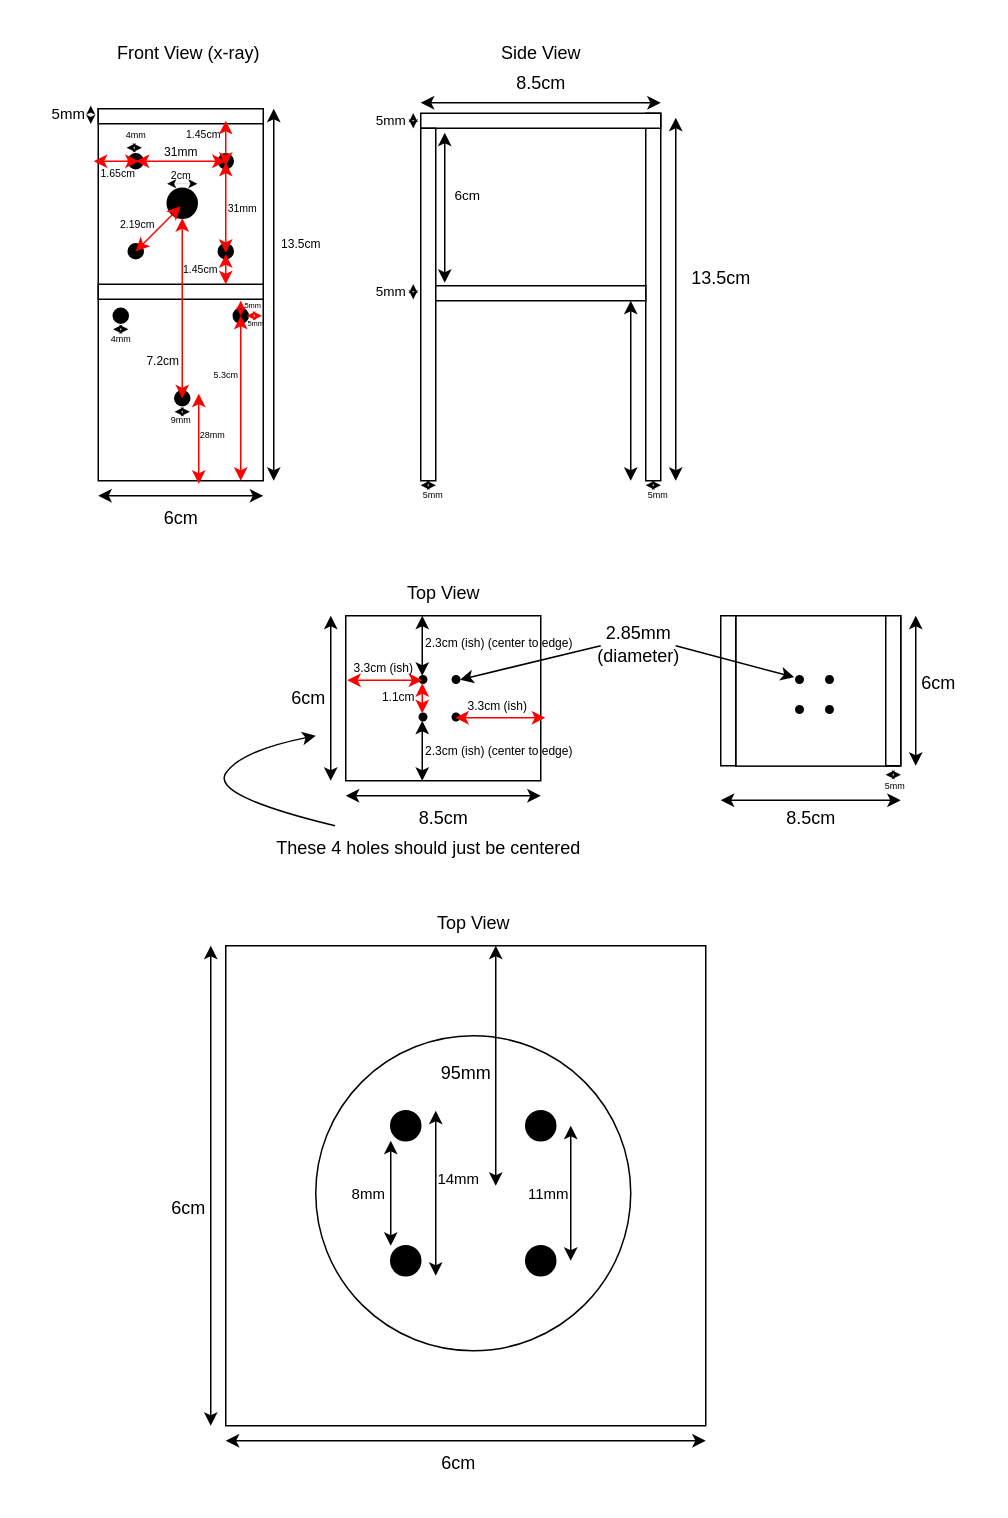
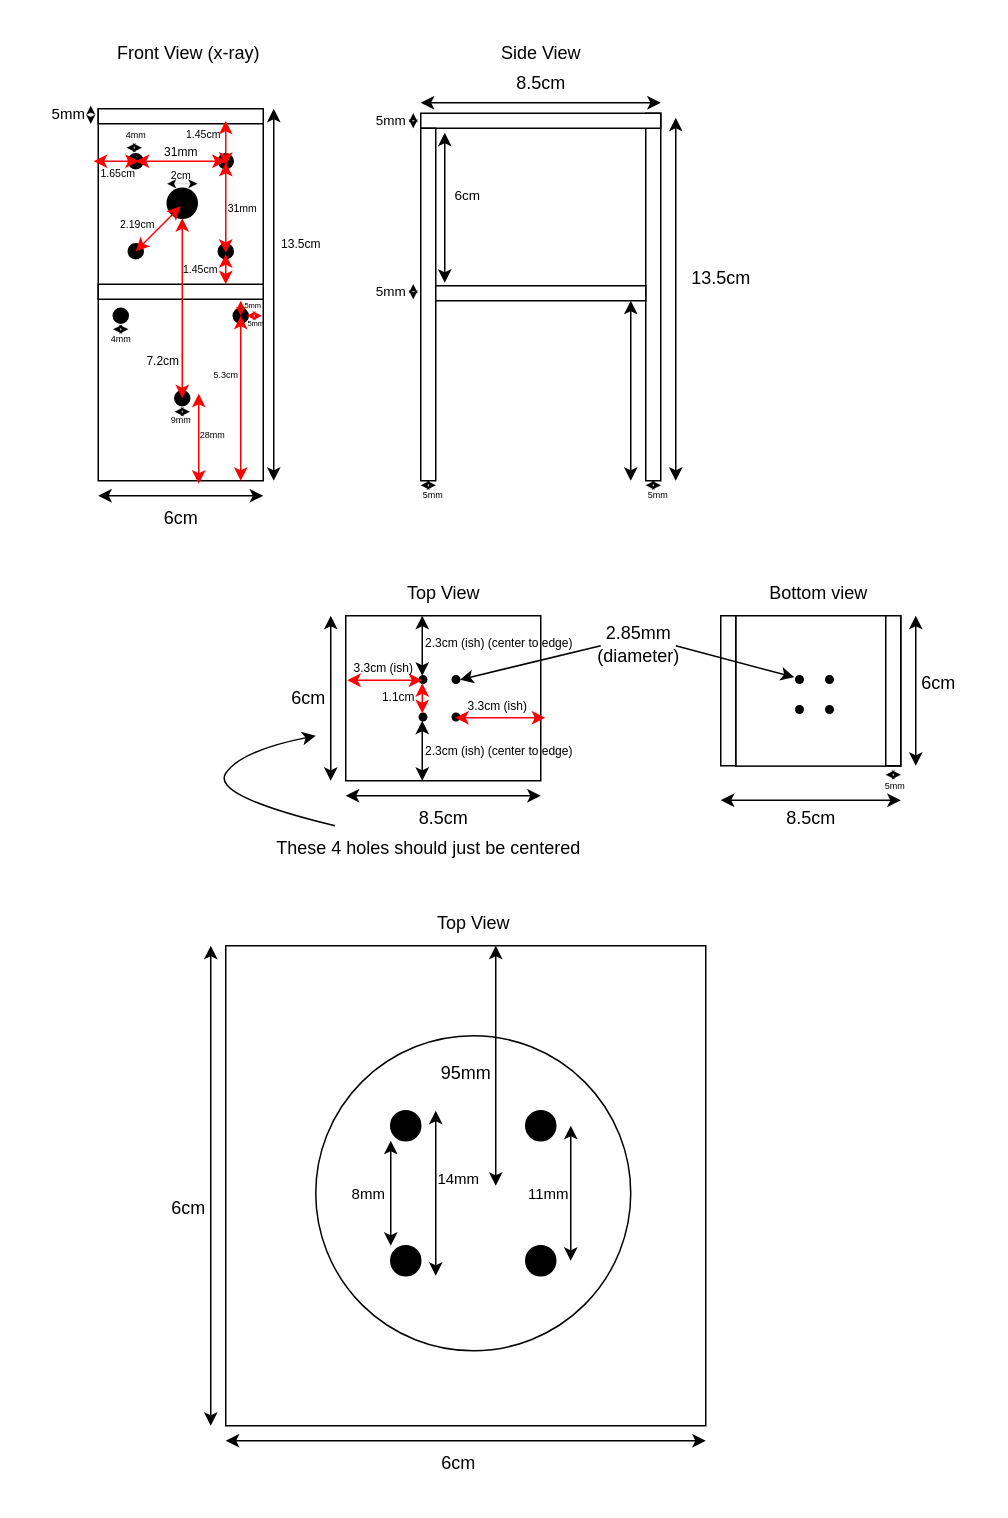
none -> (818, 593)
